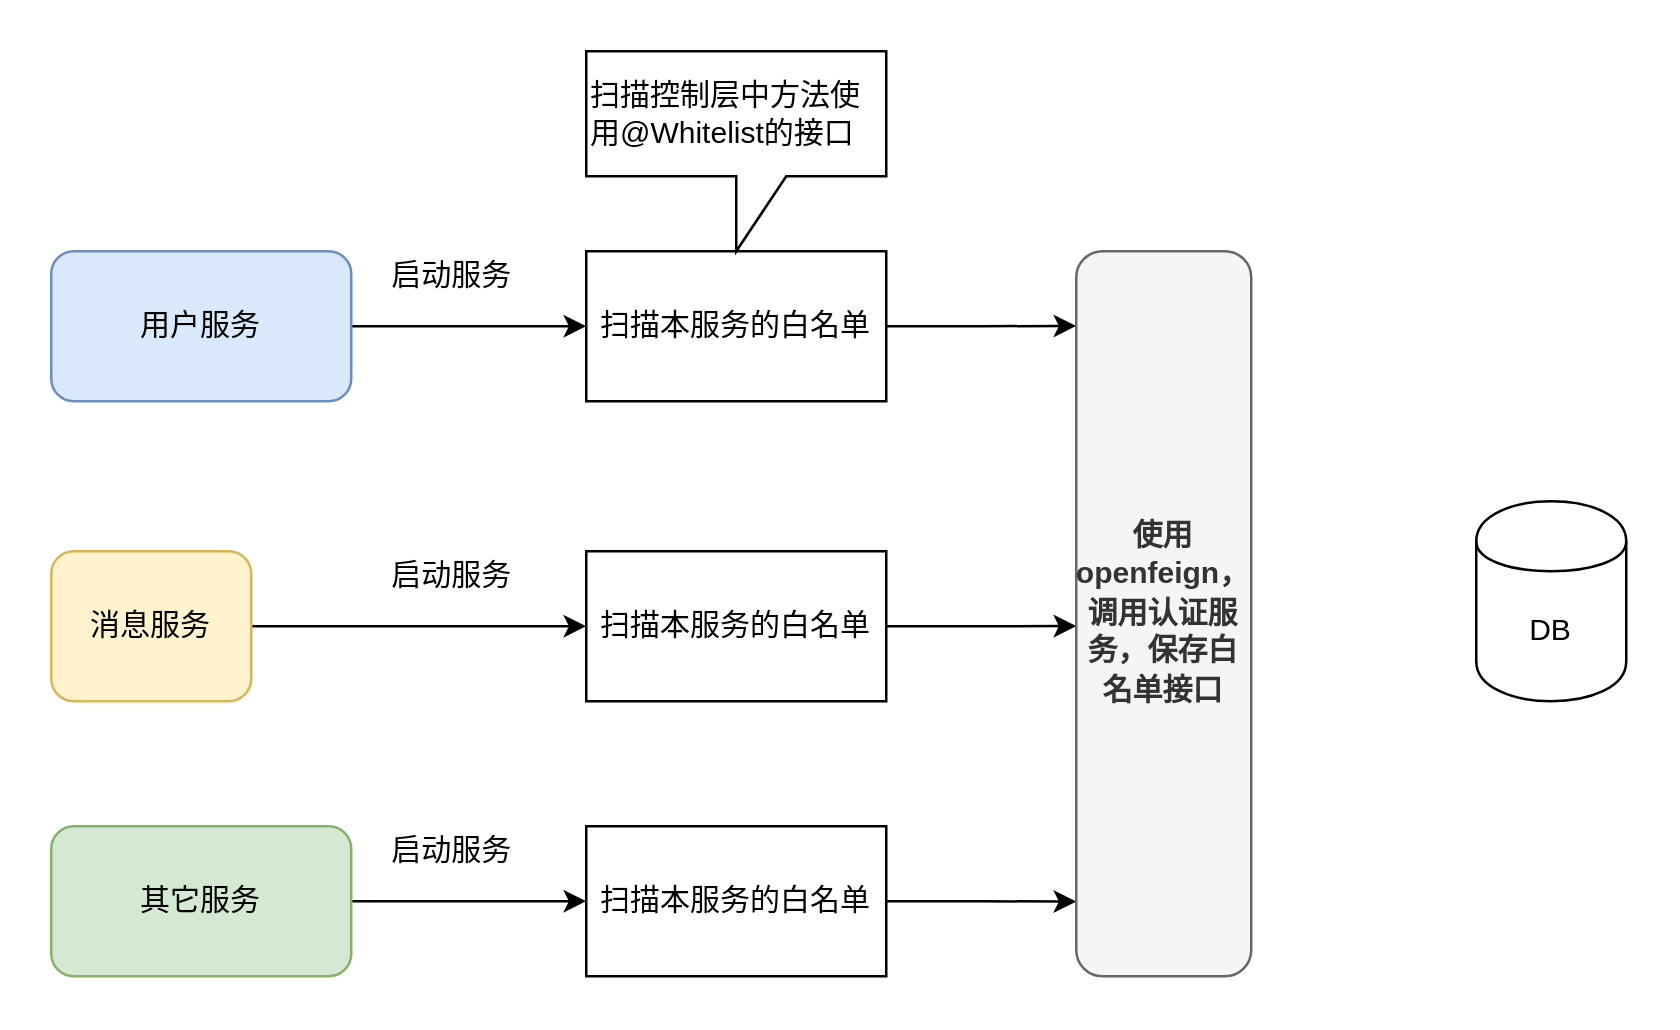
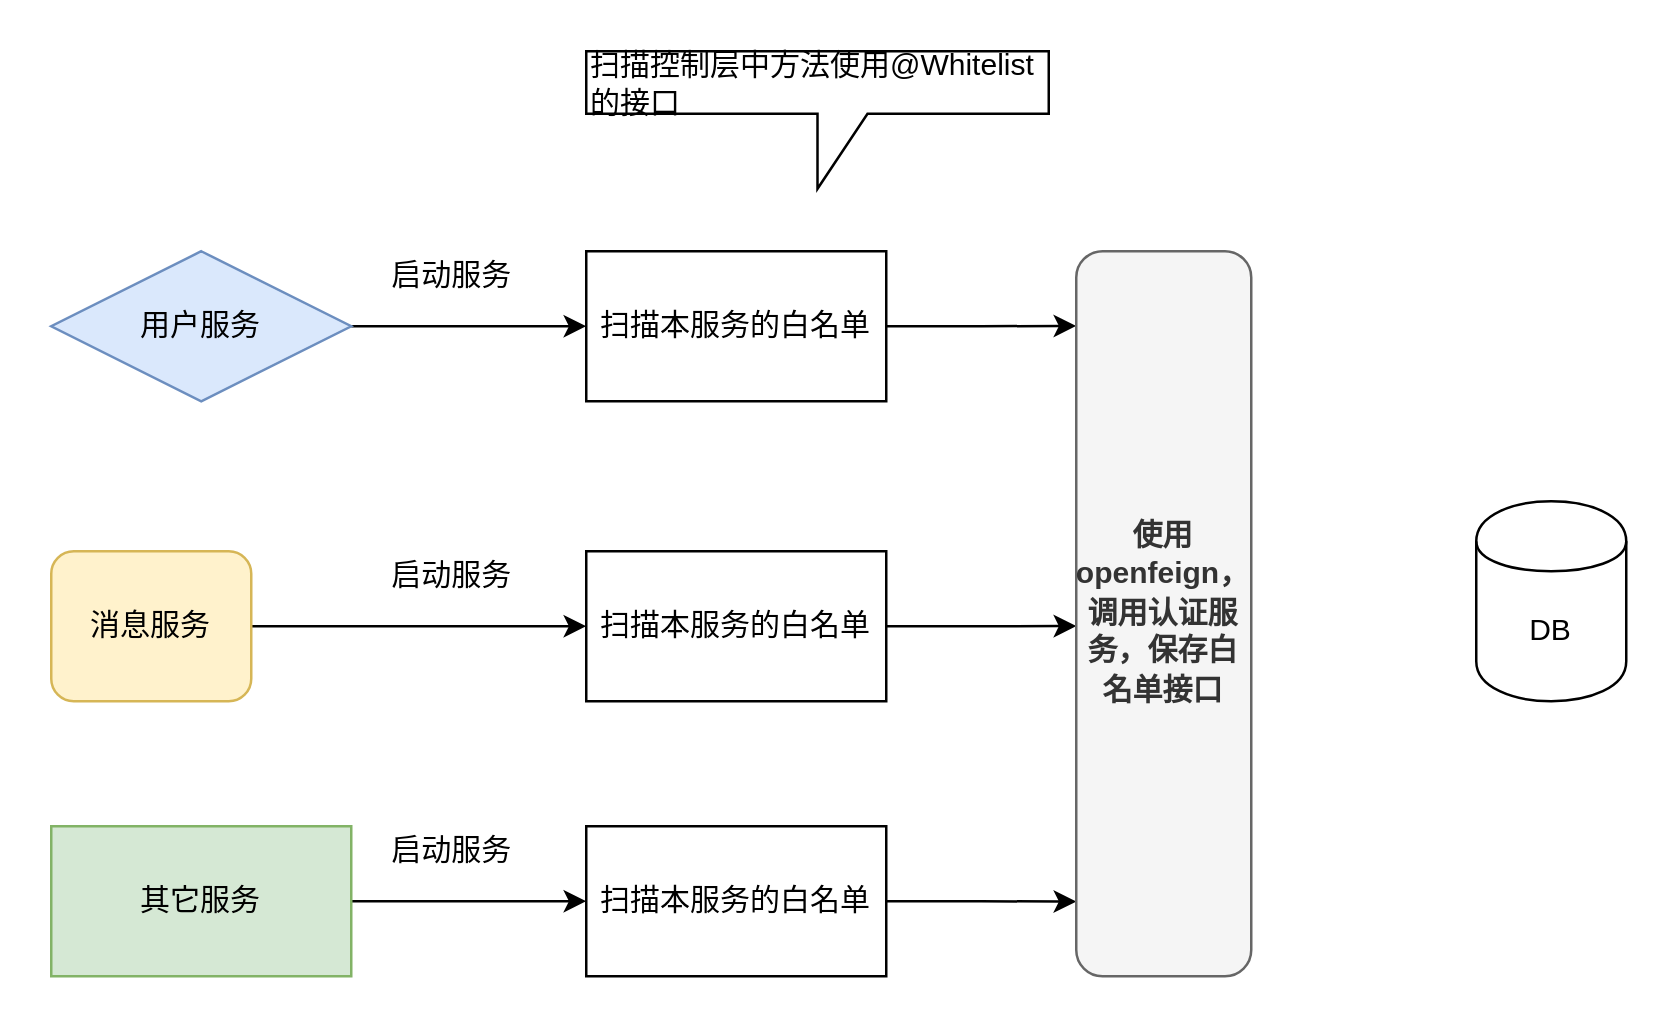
(736, 151) -> (818, 120)
(201, 326) -> (201, 326)
(201, 901) -> (201, 901)
